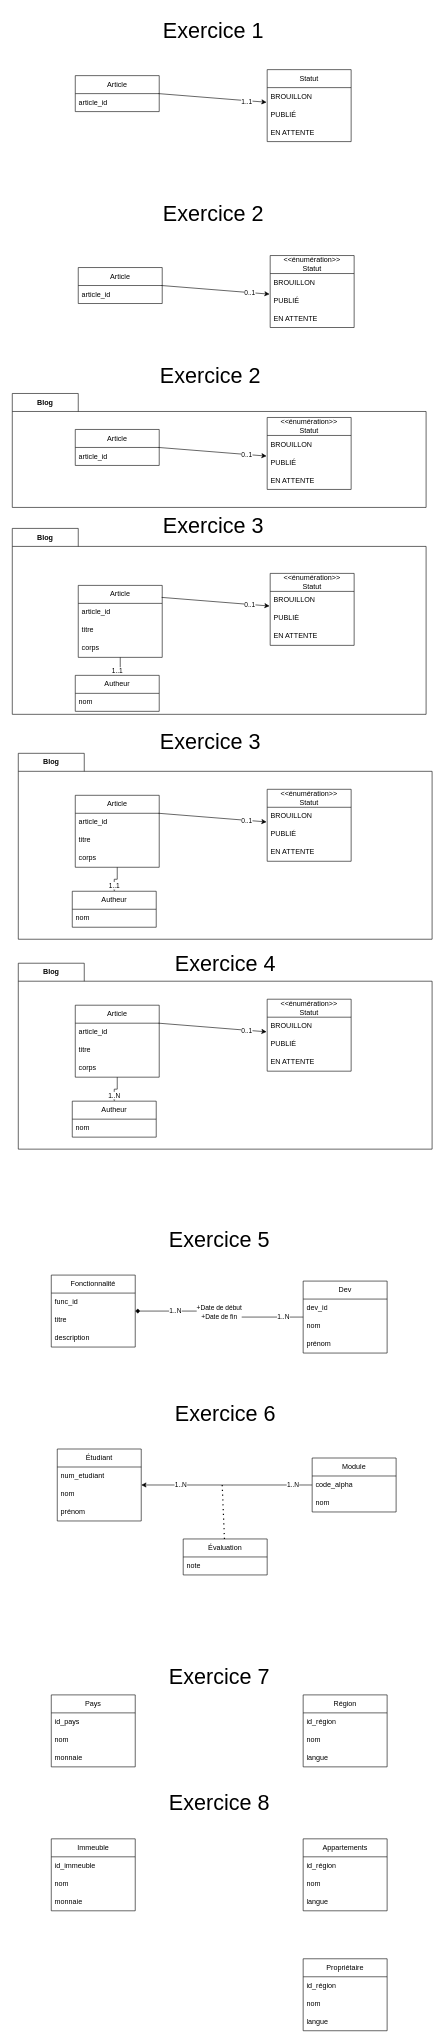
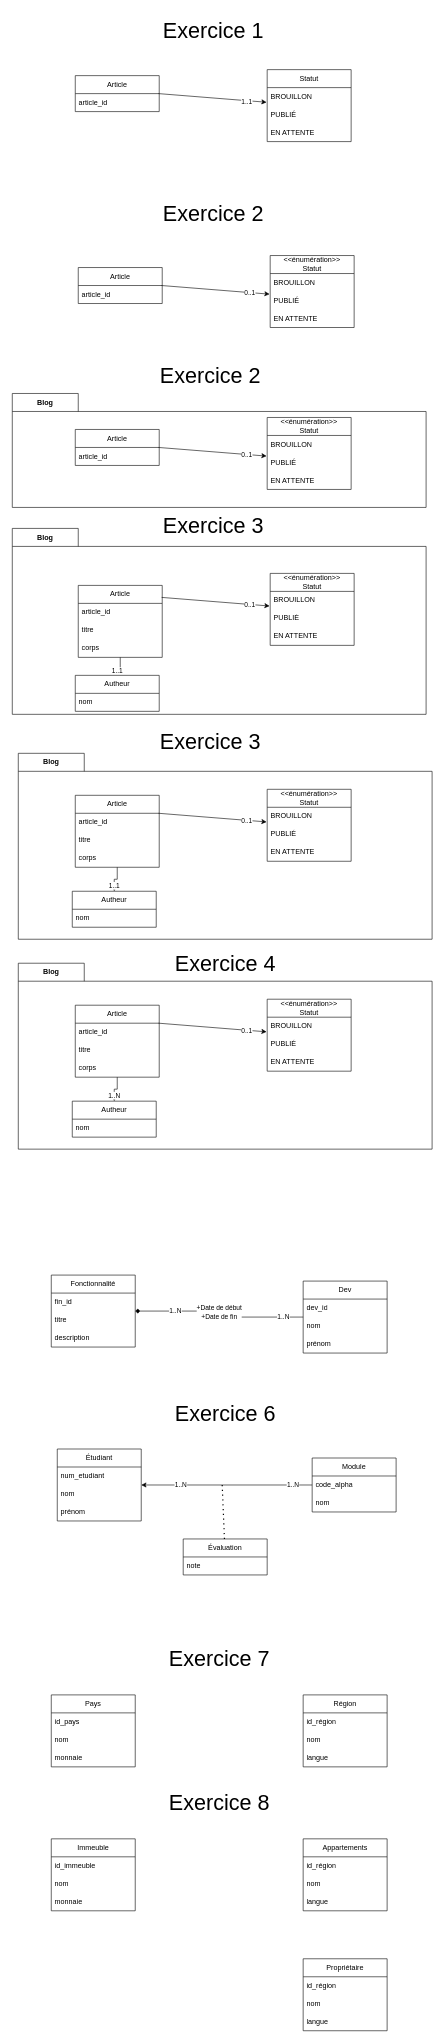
(219, 1239) -> none
(68, 1302) -> (65, 1302)
(219, 1677) -> (219, 1659)
